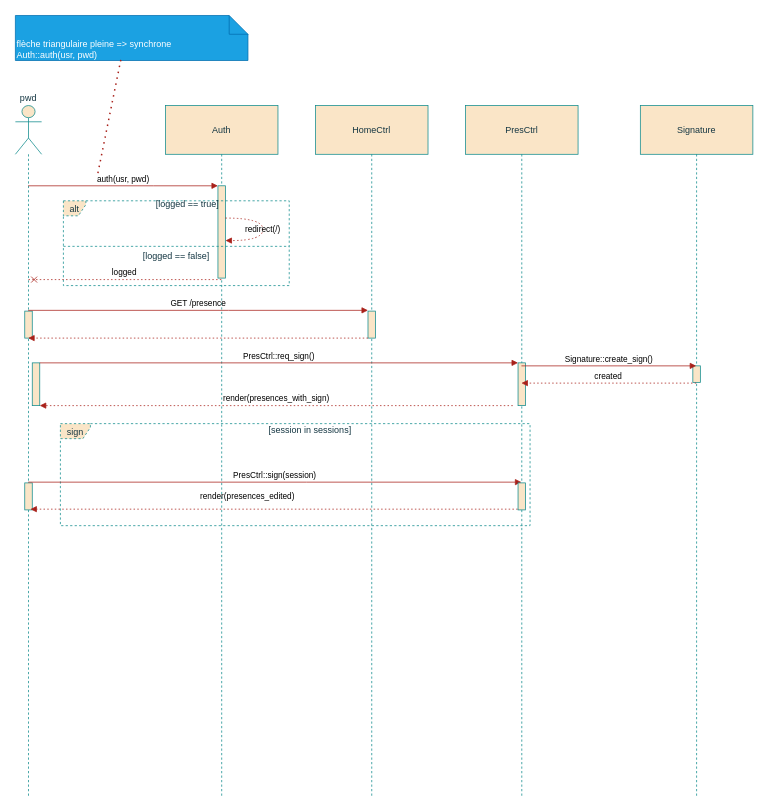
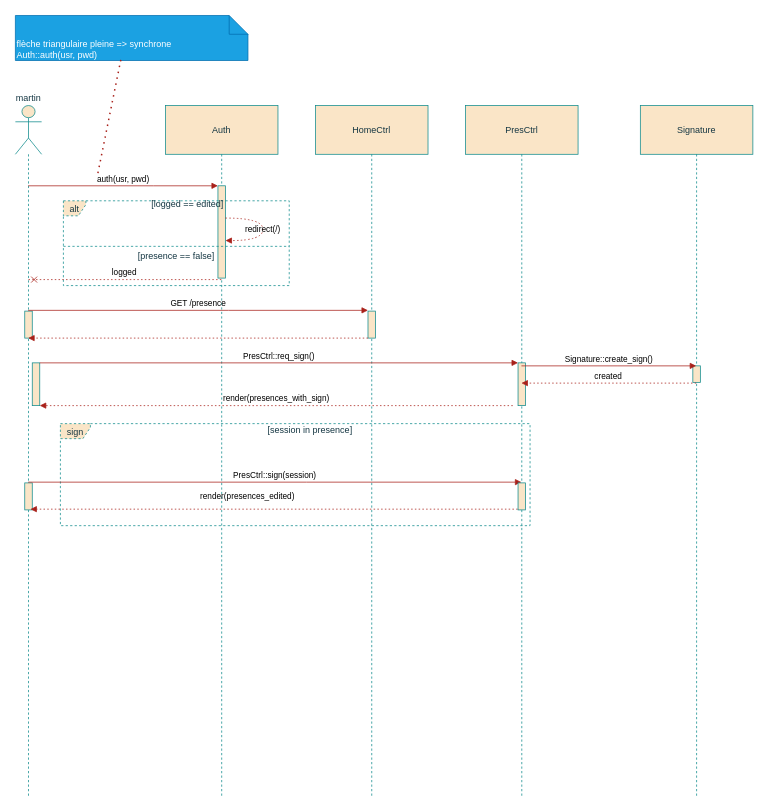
(29, 98) -> (29, 92)
(188, 204) -> (188, 204)
(176, 256) -> (176, 256)
(310, 430) -> (310, 430)
